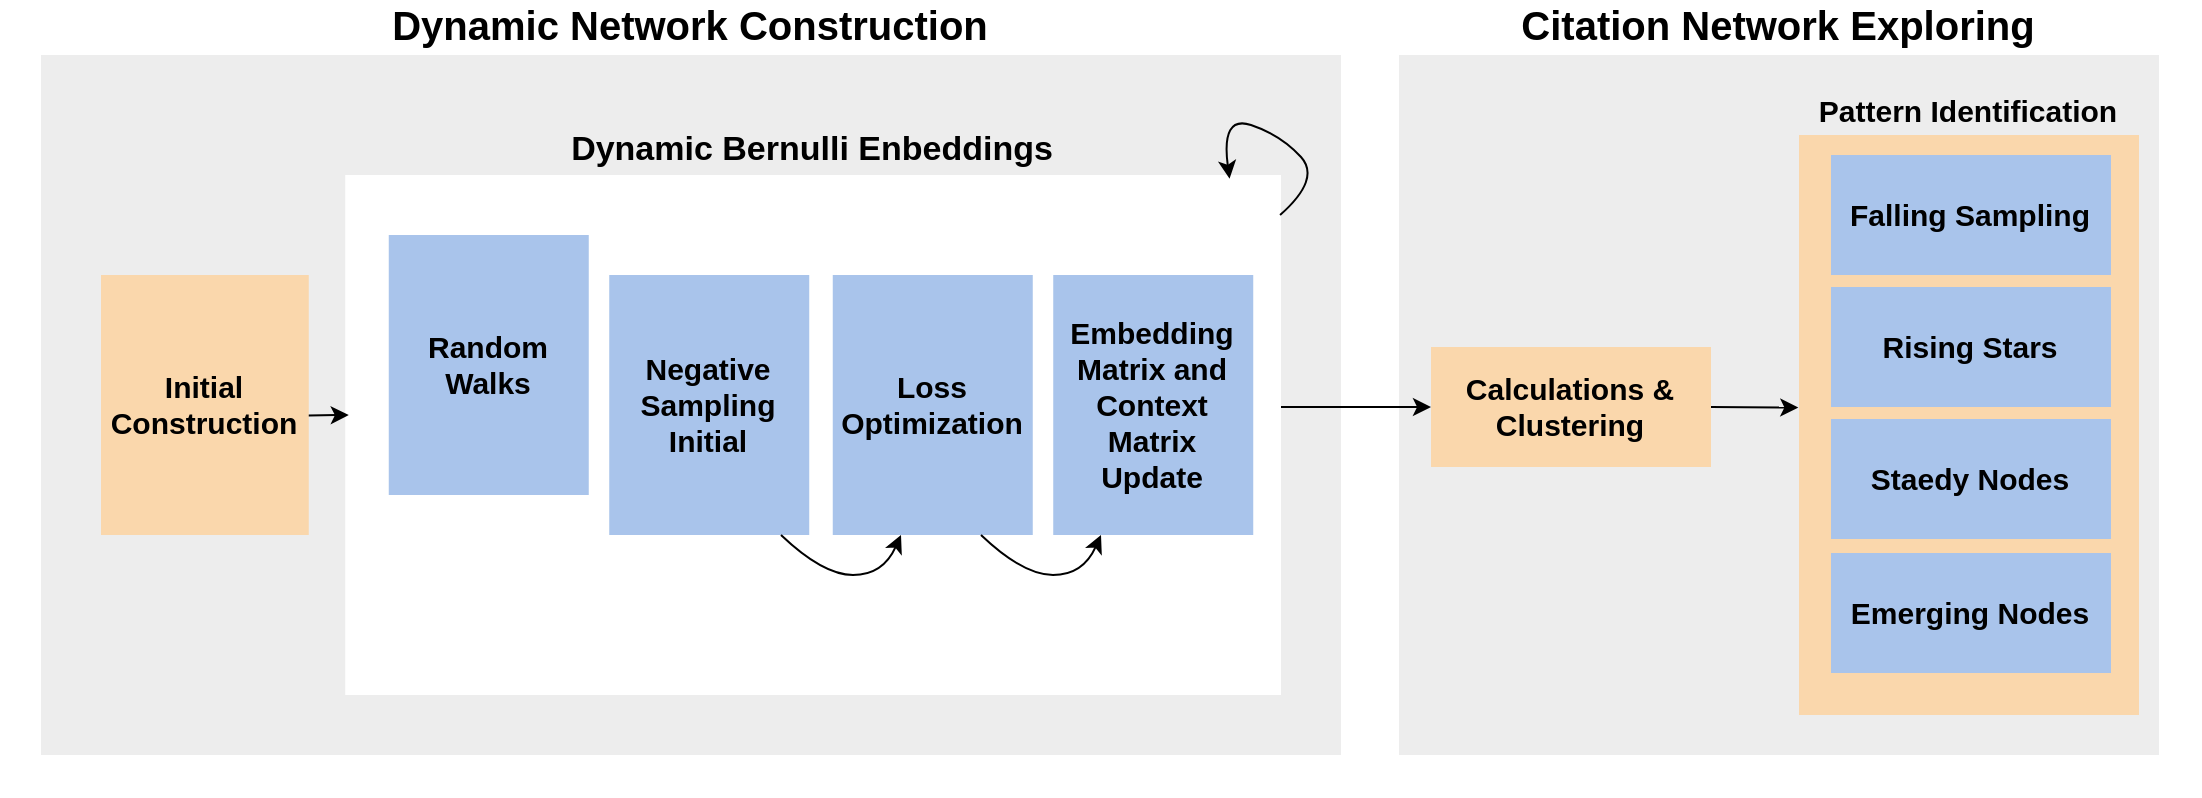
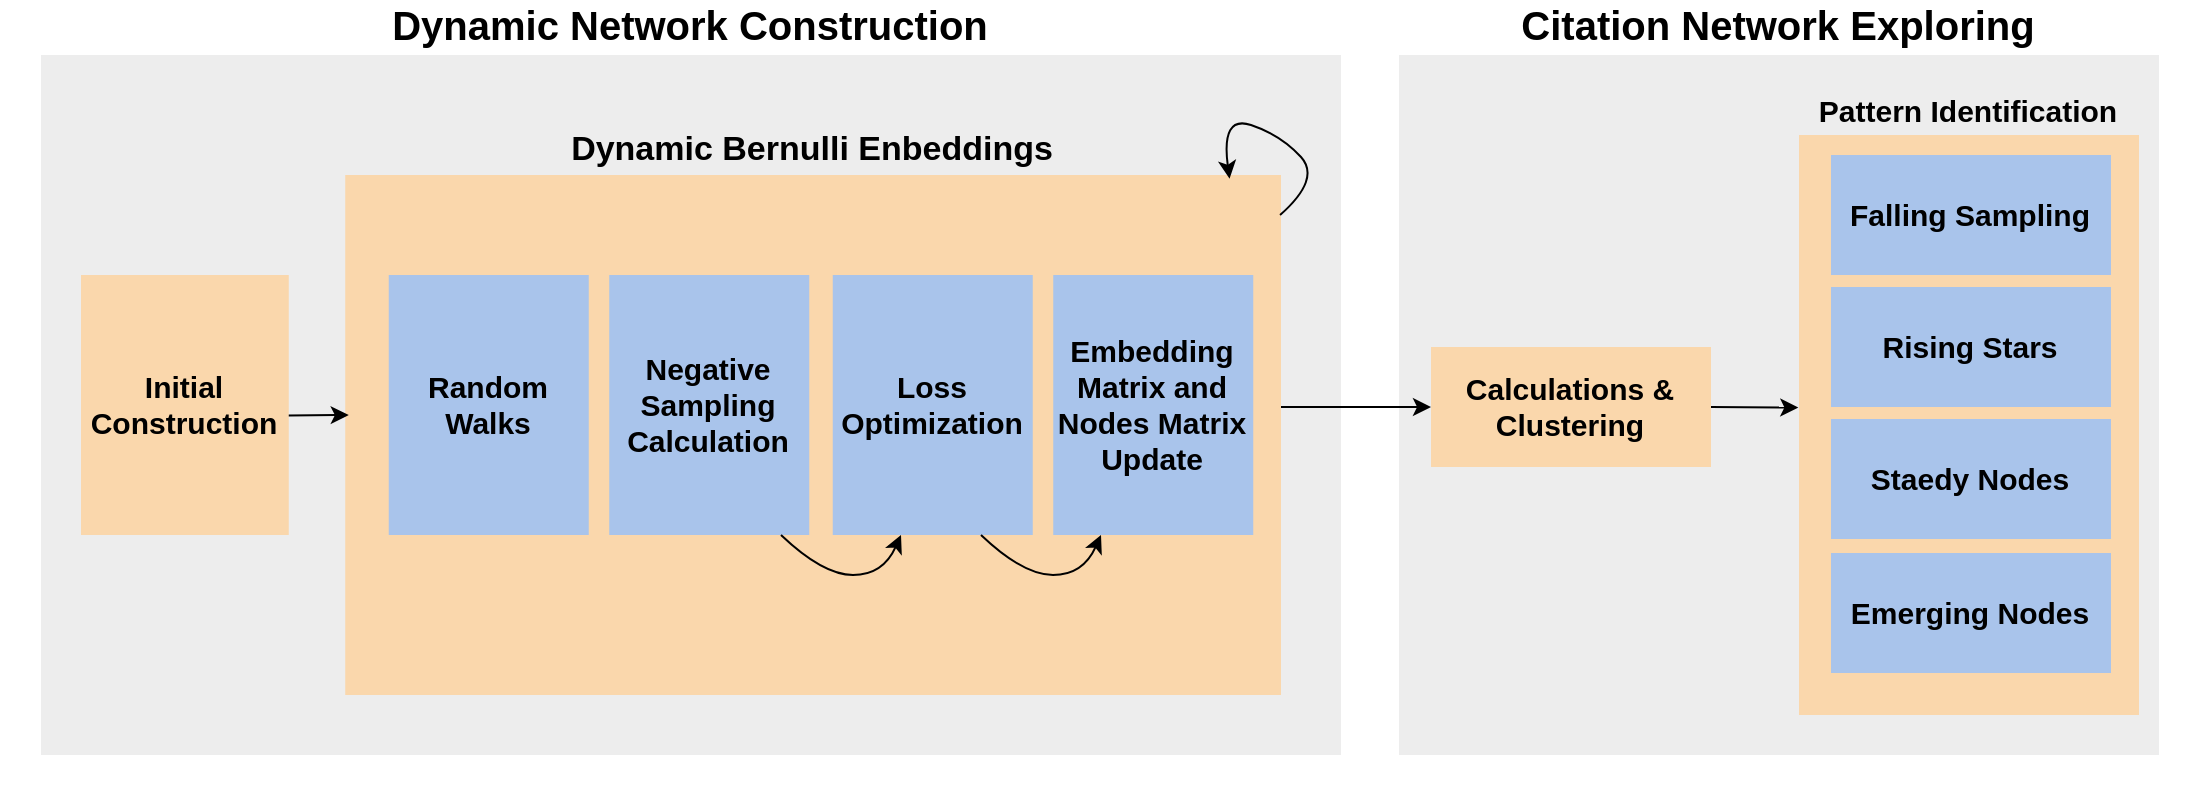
(489, 365) -> (489, 405)
(205, 405) -> (185, 405)
(709, 405) -> (709, 405)
(1153, 405) -> (1153, 405)
(813, 435) -> (813, 435)
